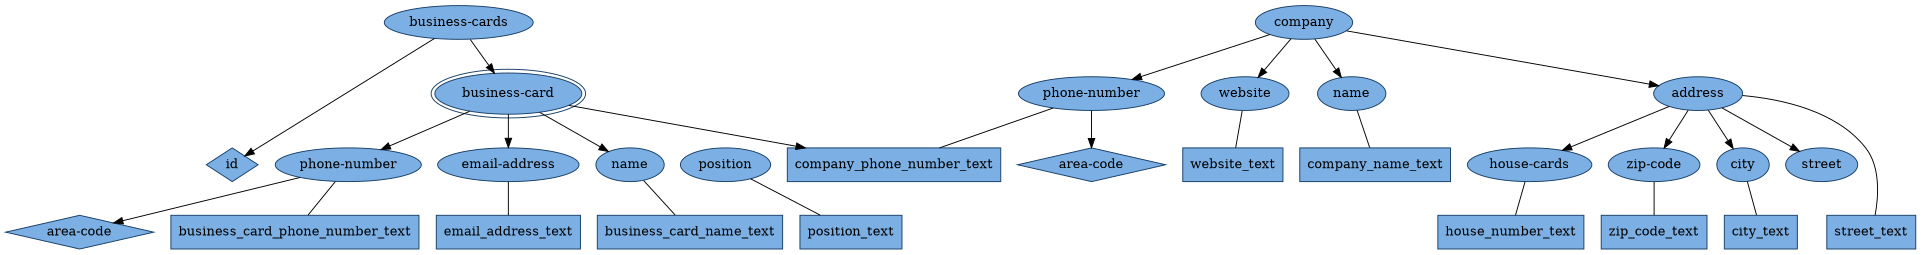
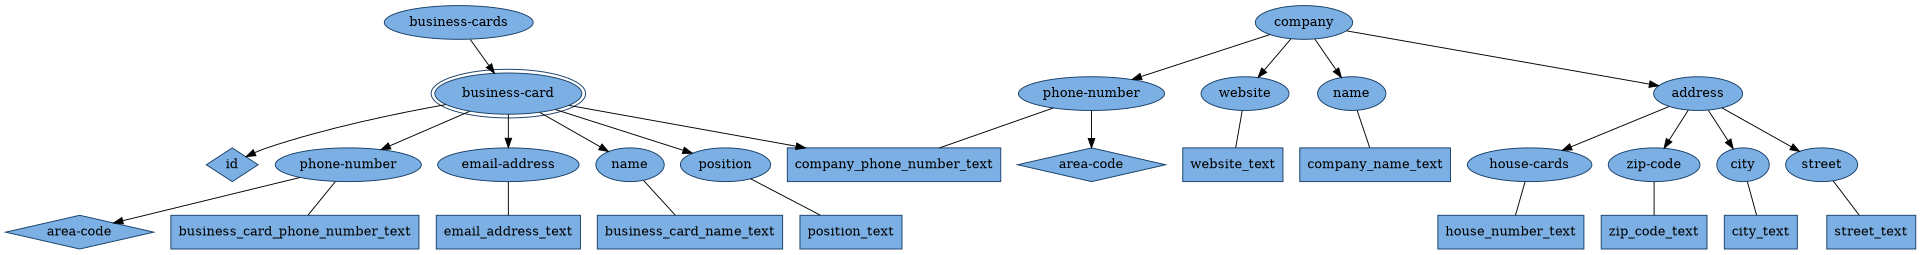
(344, 95) -> (349, 125)
(1841, 125) -> (1846, 198)
none -> (619, 130)
